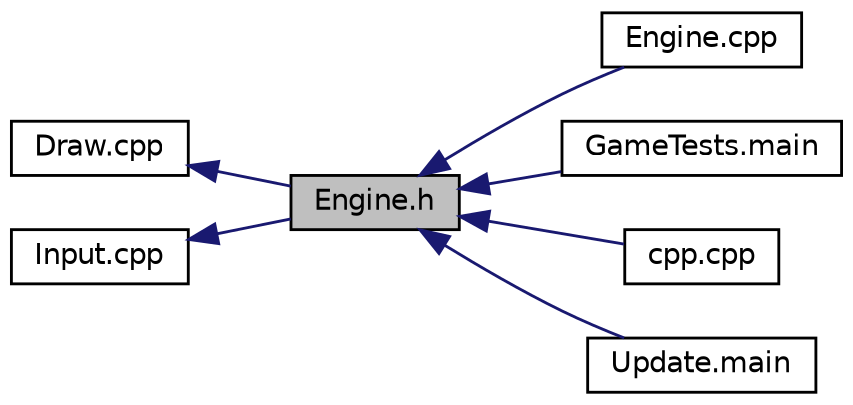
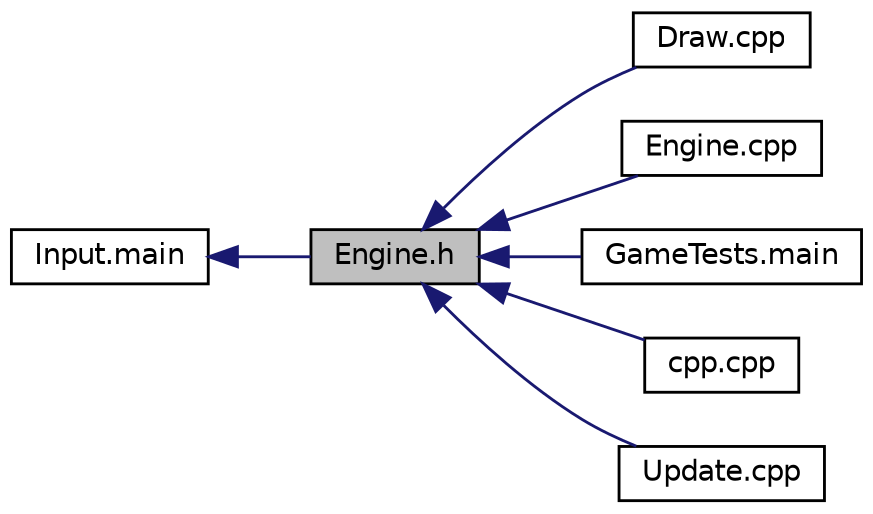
(254, 179) -> (533, 128)
(100, 257) -> (110, 257)
(702, 365) -> (722, 474)
